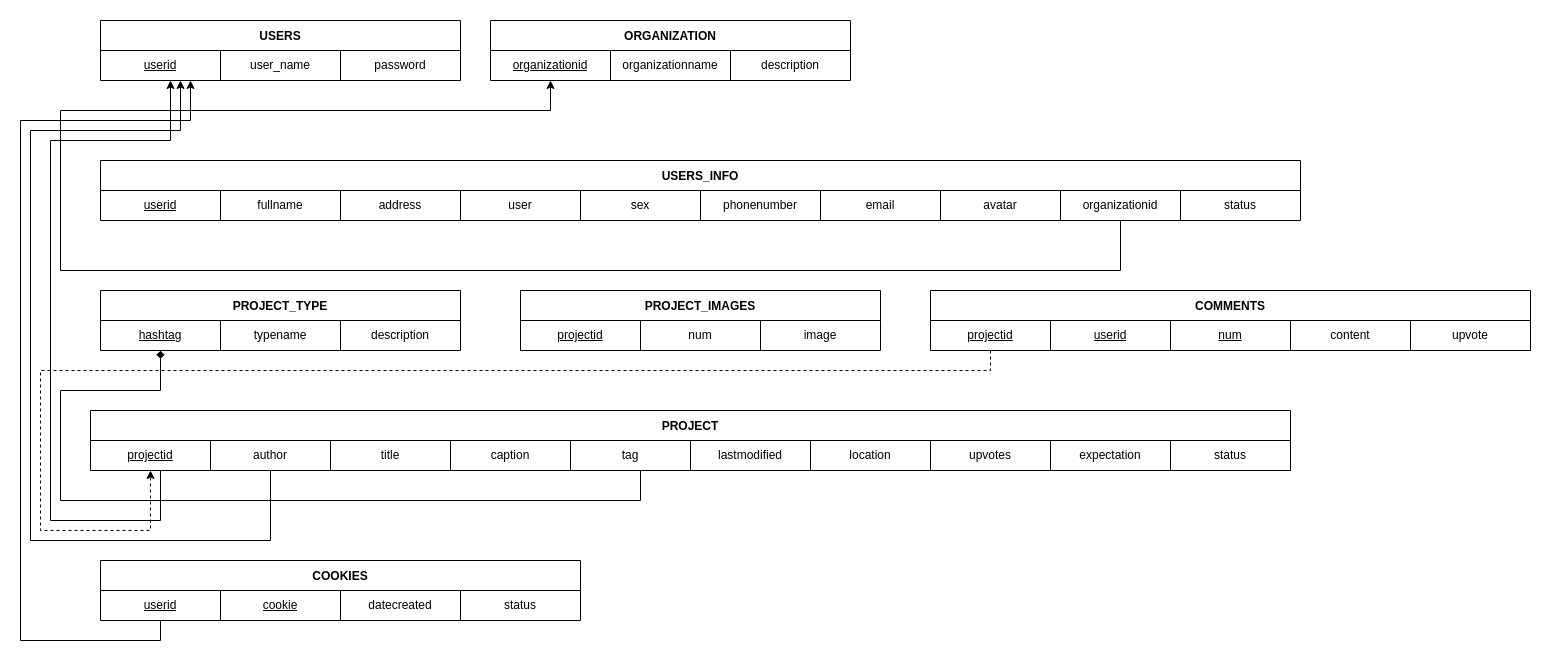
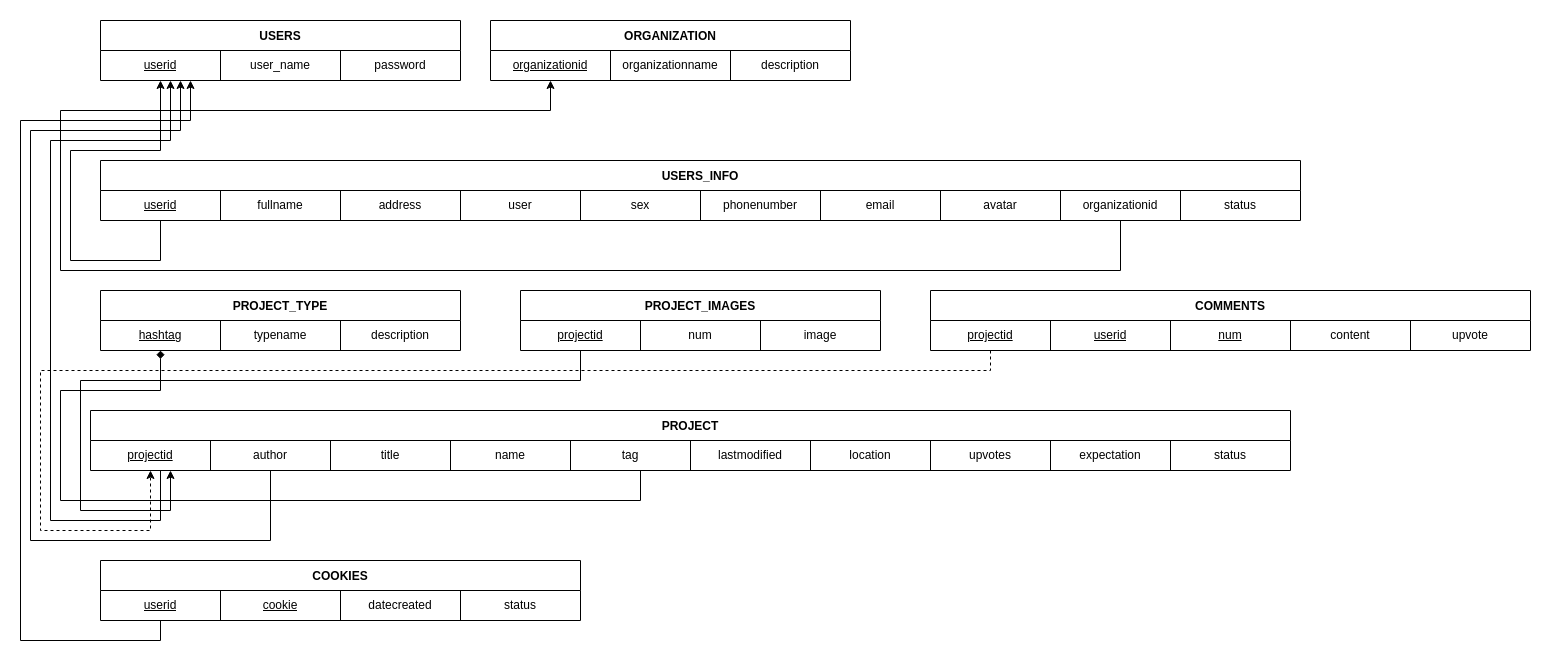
none -> (71, 194)
none -> (219, 381)
(511, 456) -> (511, 456)
